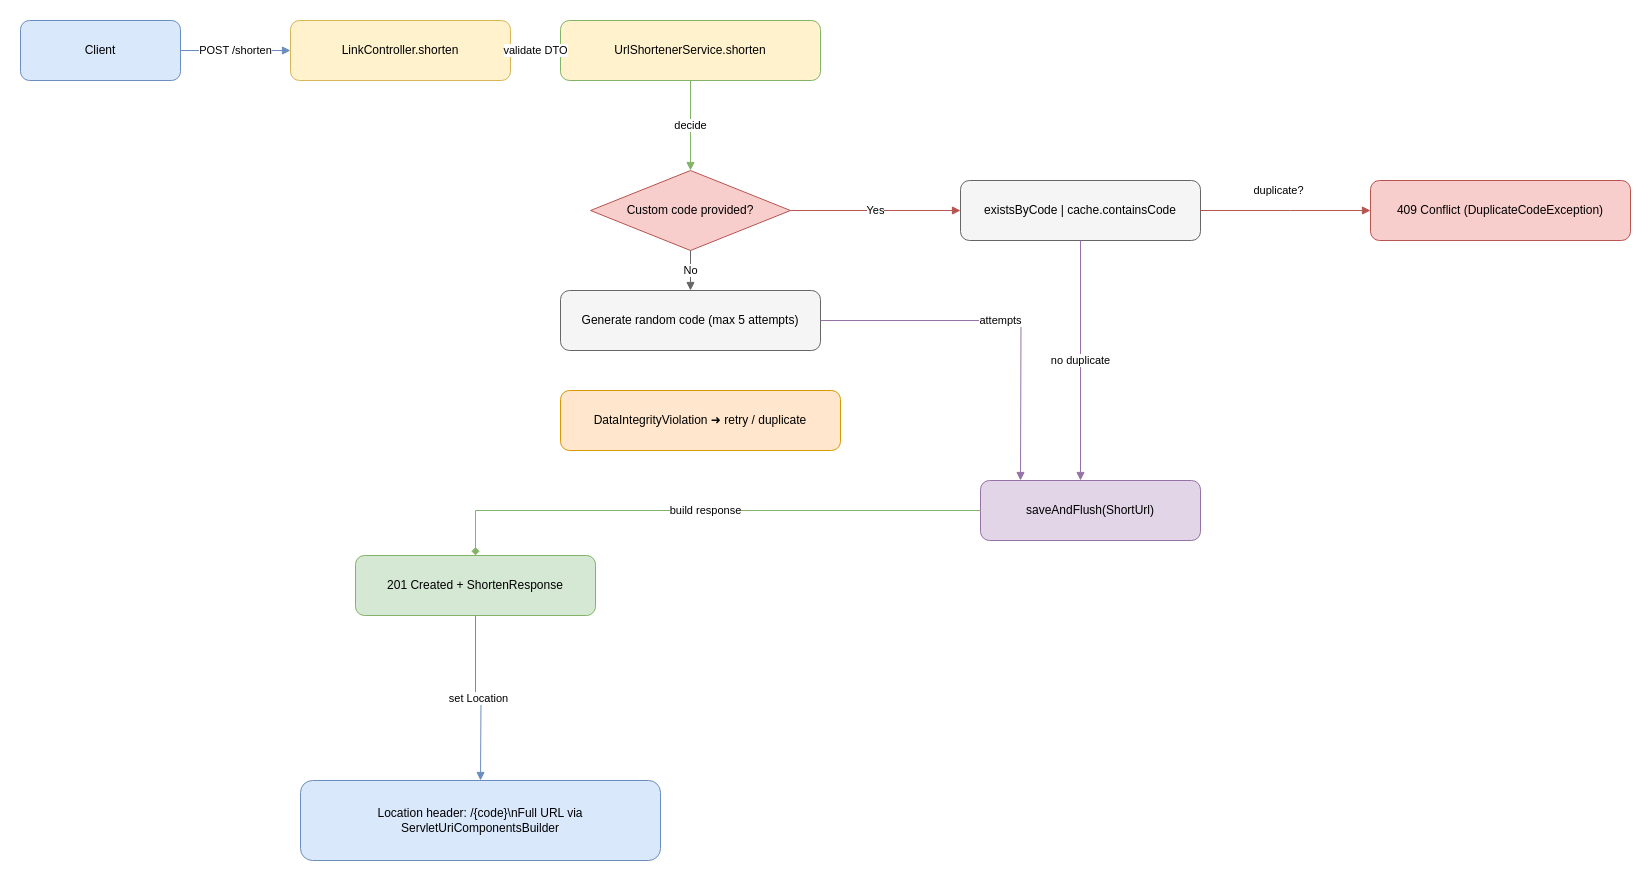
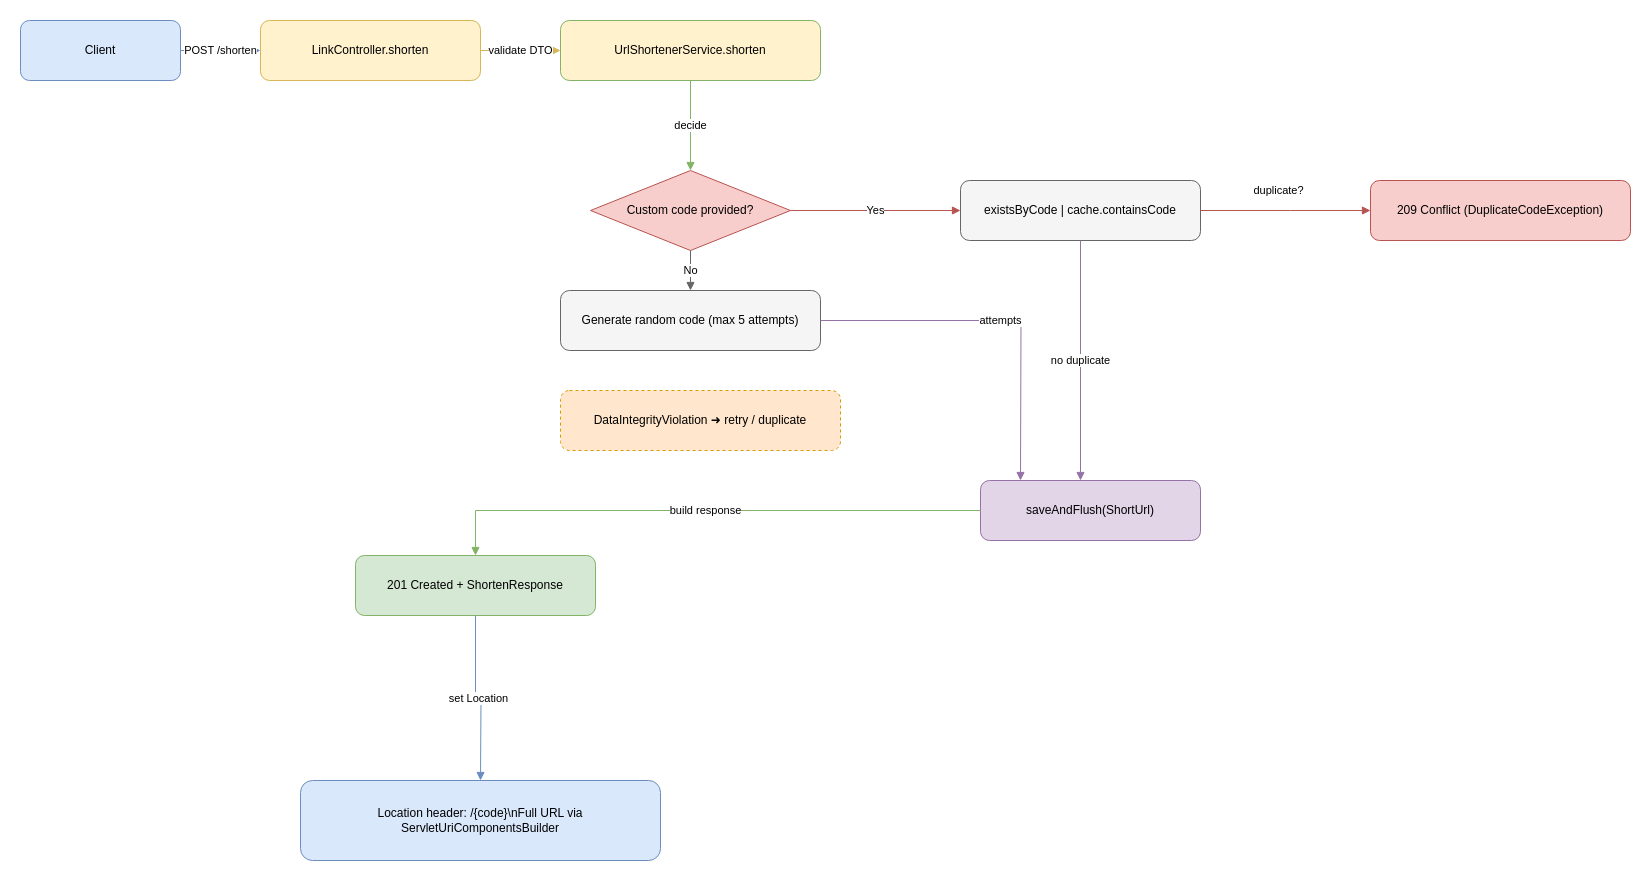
(401, 51) -> (371, 51)
(1501, 211) -> (1501, 211)
(701, 421) -> (701, 421)
(476, 546) -> (476, 546)
